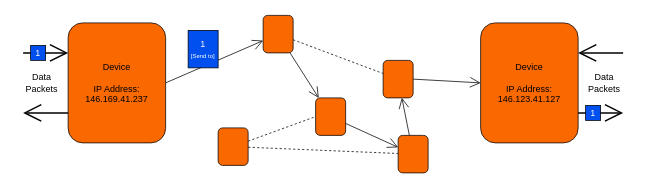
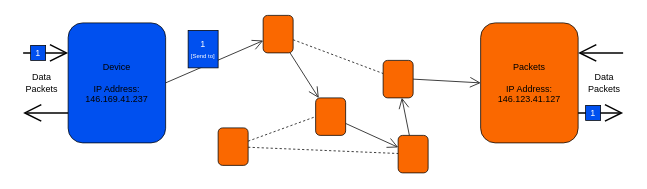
(117, 83) -> (117, 83)
(529, 83) -> (529, 83)
